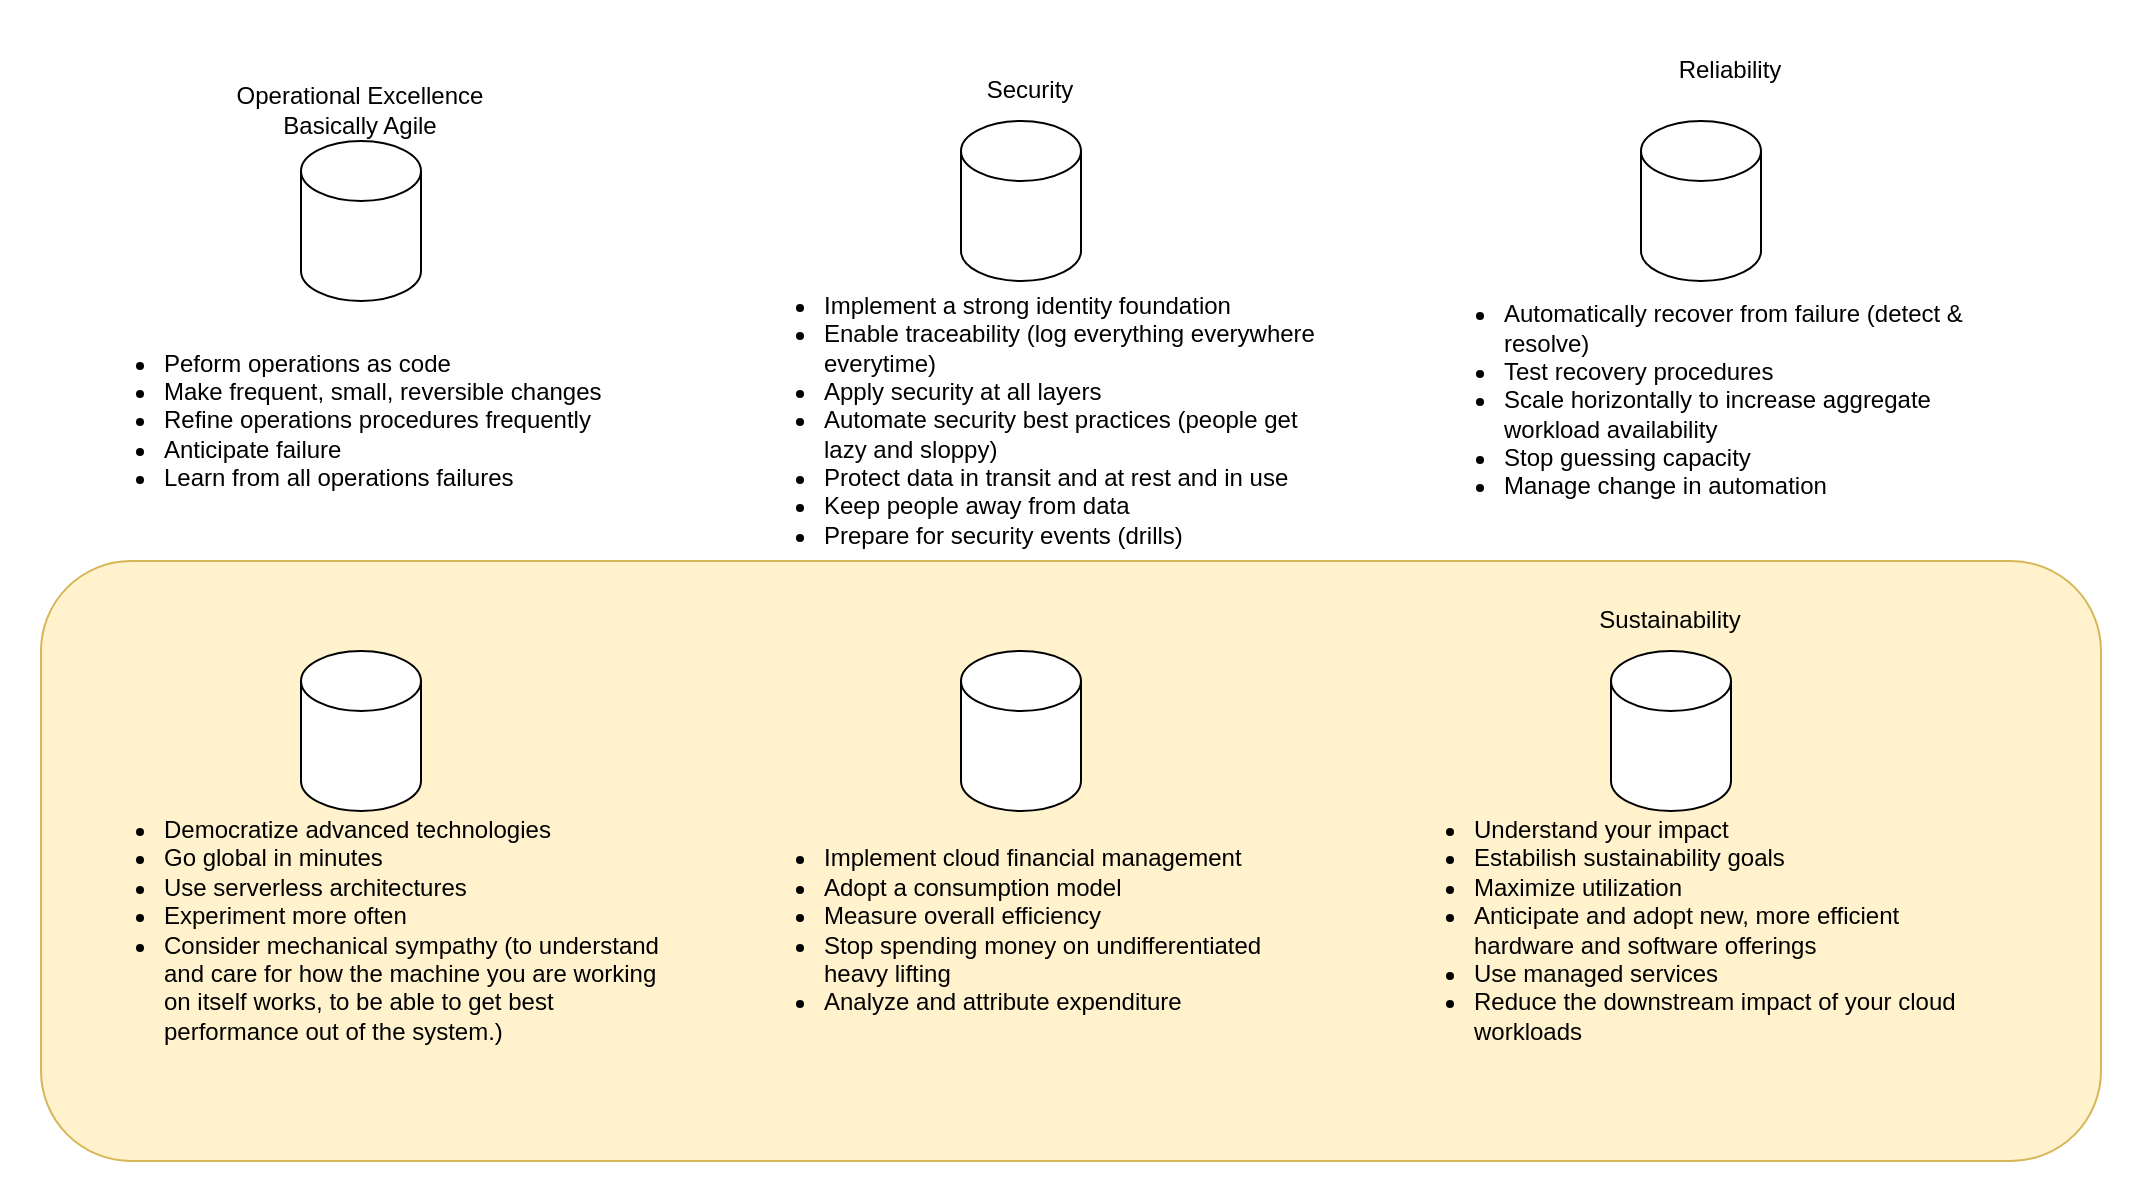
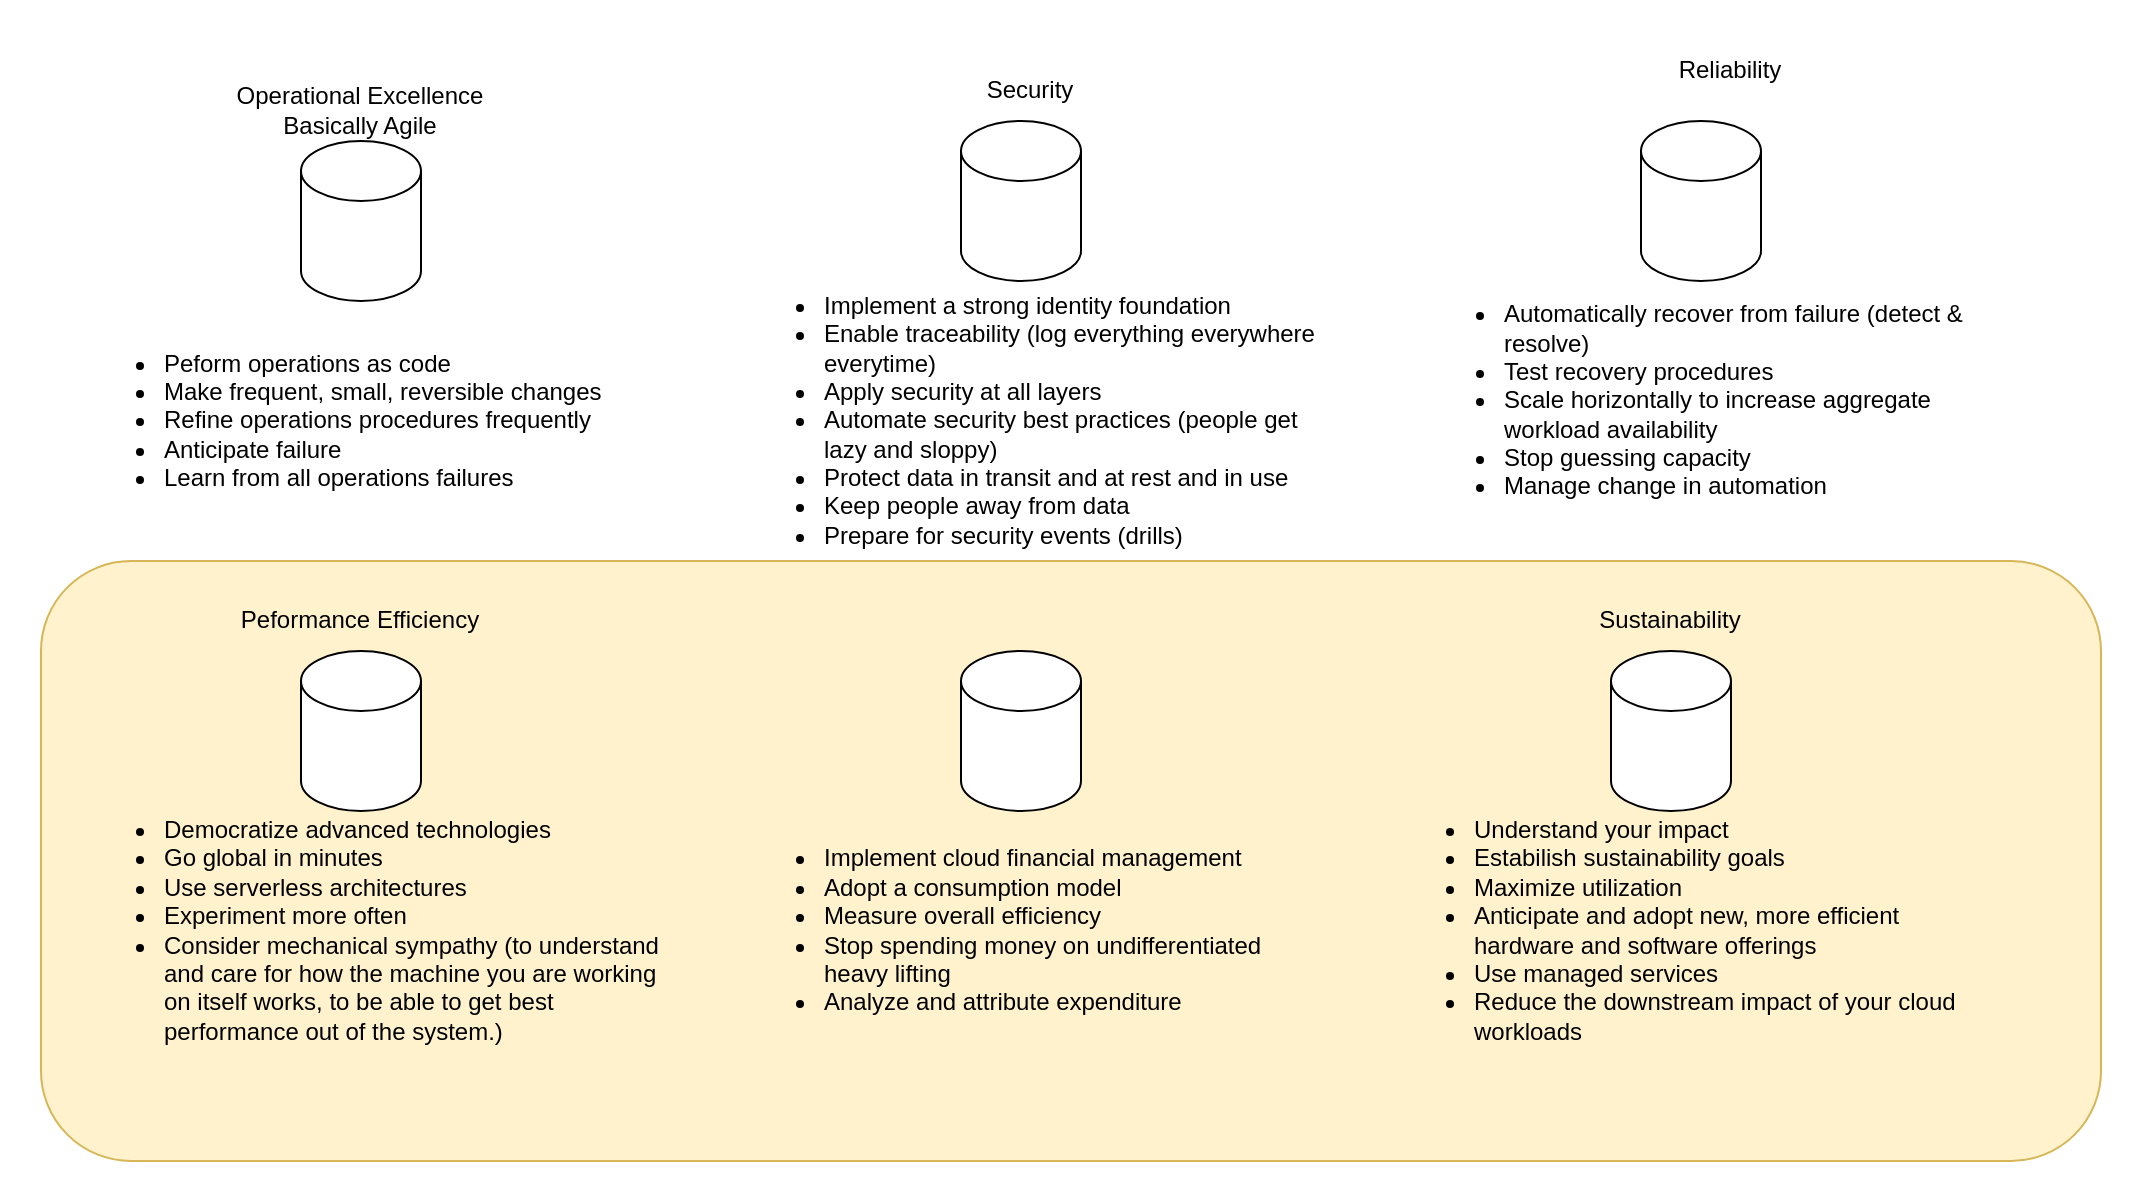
none -> (361, 621)
